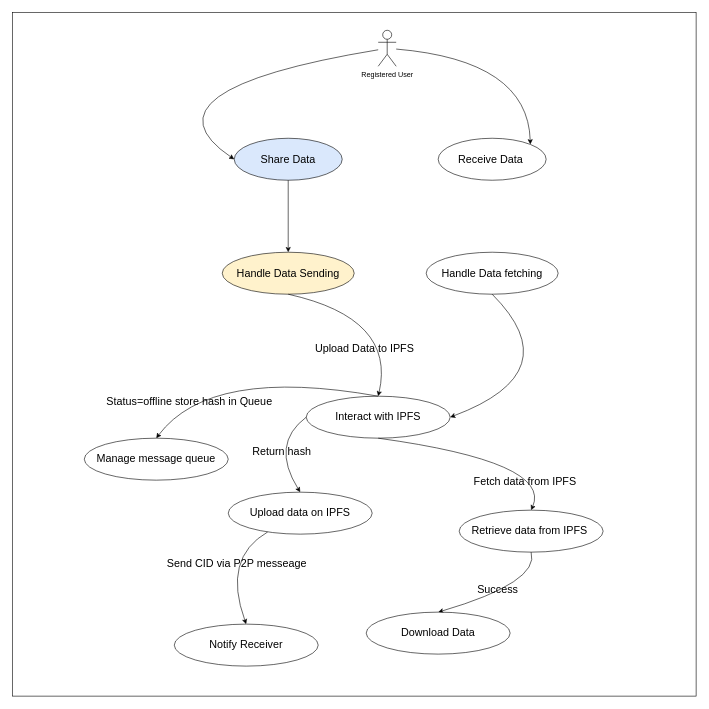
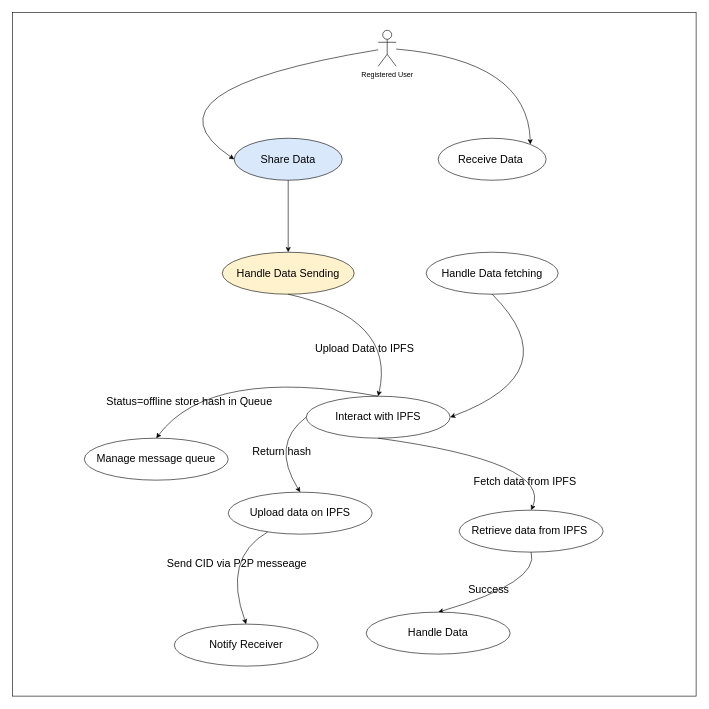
(498, 590) -> (489, 590)
(438, 633) -> (438, 633)
